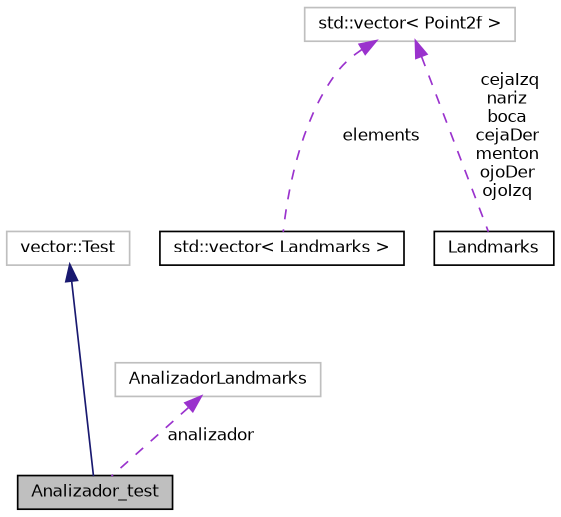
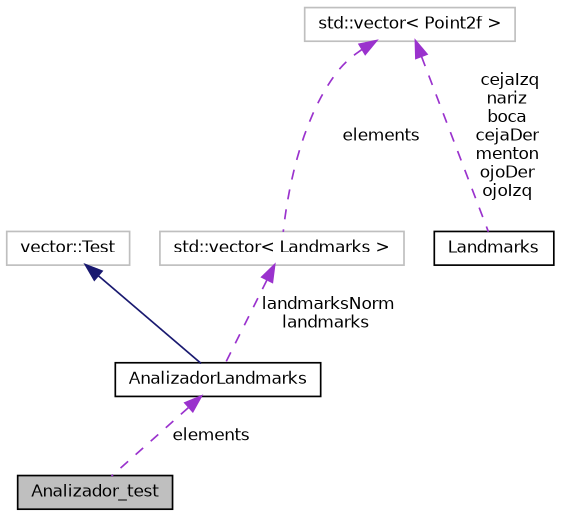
(282, 248) -> (282, 248)
none -> (246, 322)
(83, 379) -> (150, 320)
(218, 380) -> (218, 380)
(209, 436) -> (209, 436)
